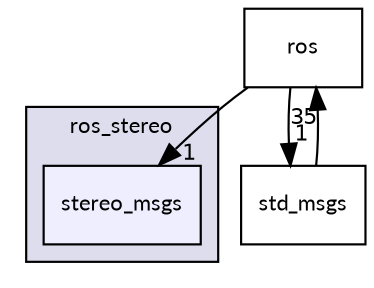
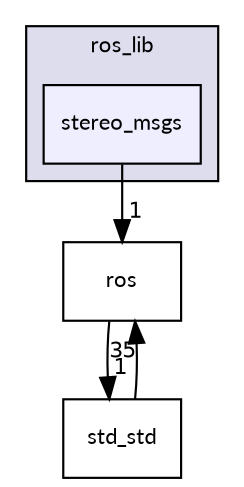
(203, 123) -> (122, 195)
(122, 128) -> (122, 47)
(303, 205) -> (122, 439)
